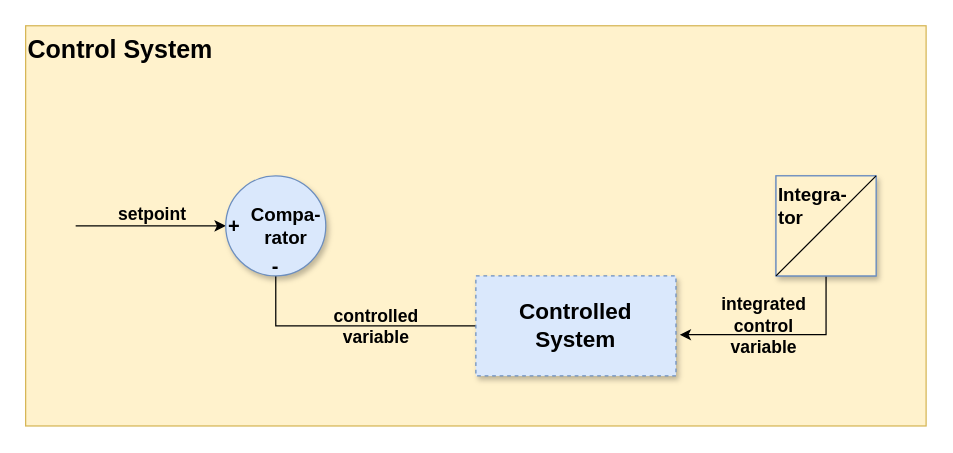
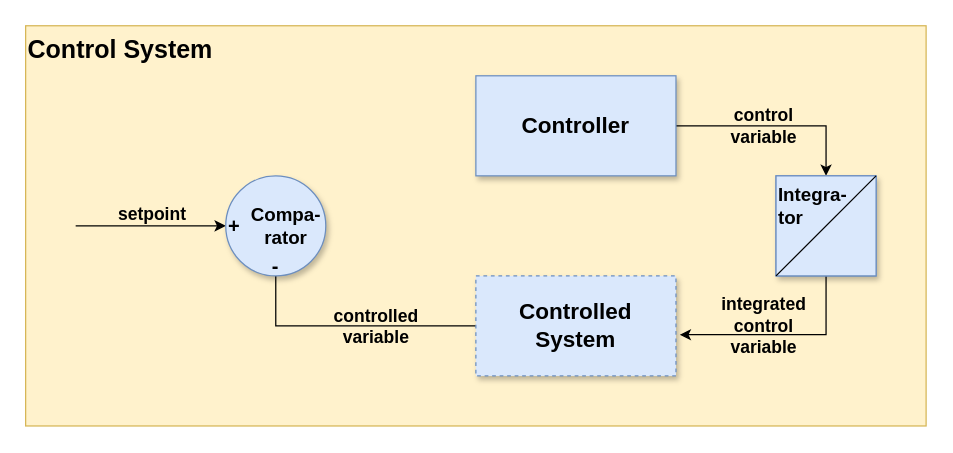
none -> (576, 126)
none -> (772, 126)
(826, 226) -> (826, 226)
